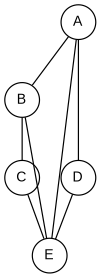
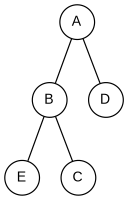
(64, 139) -> none
(35, 214) -> none
(64, 217) -> none
